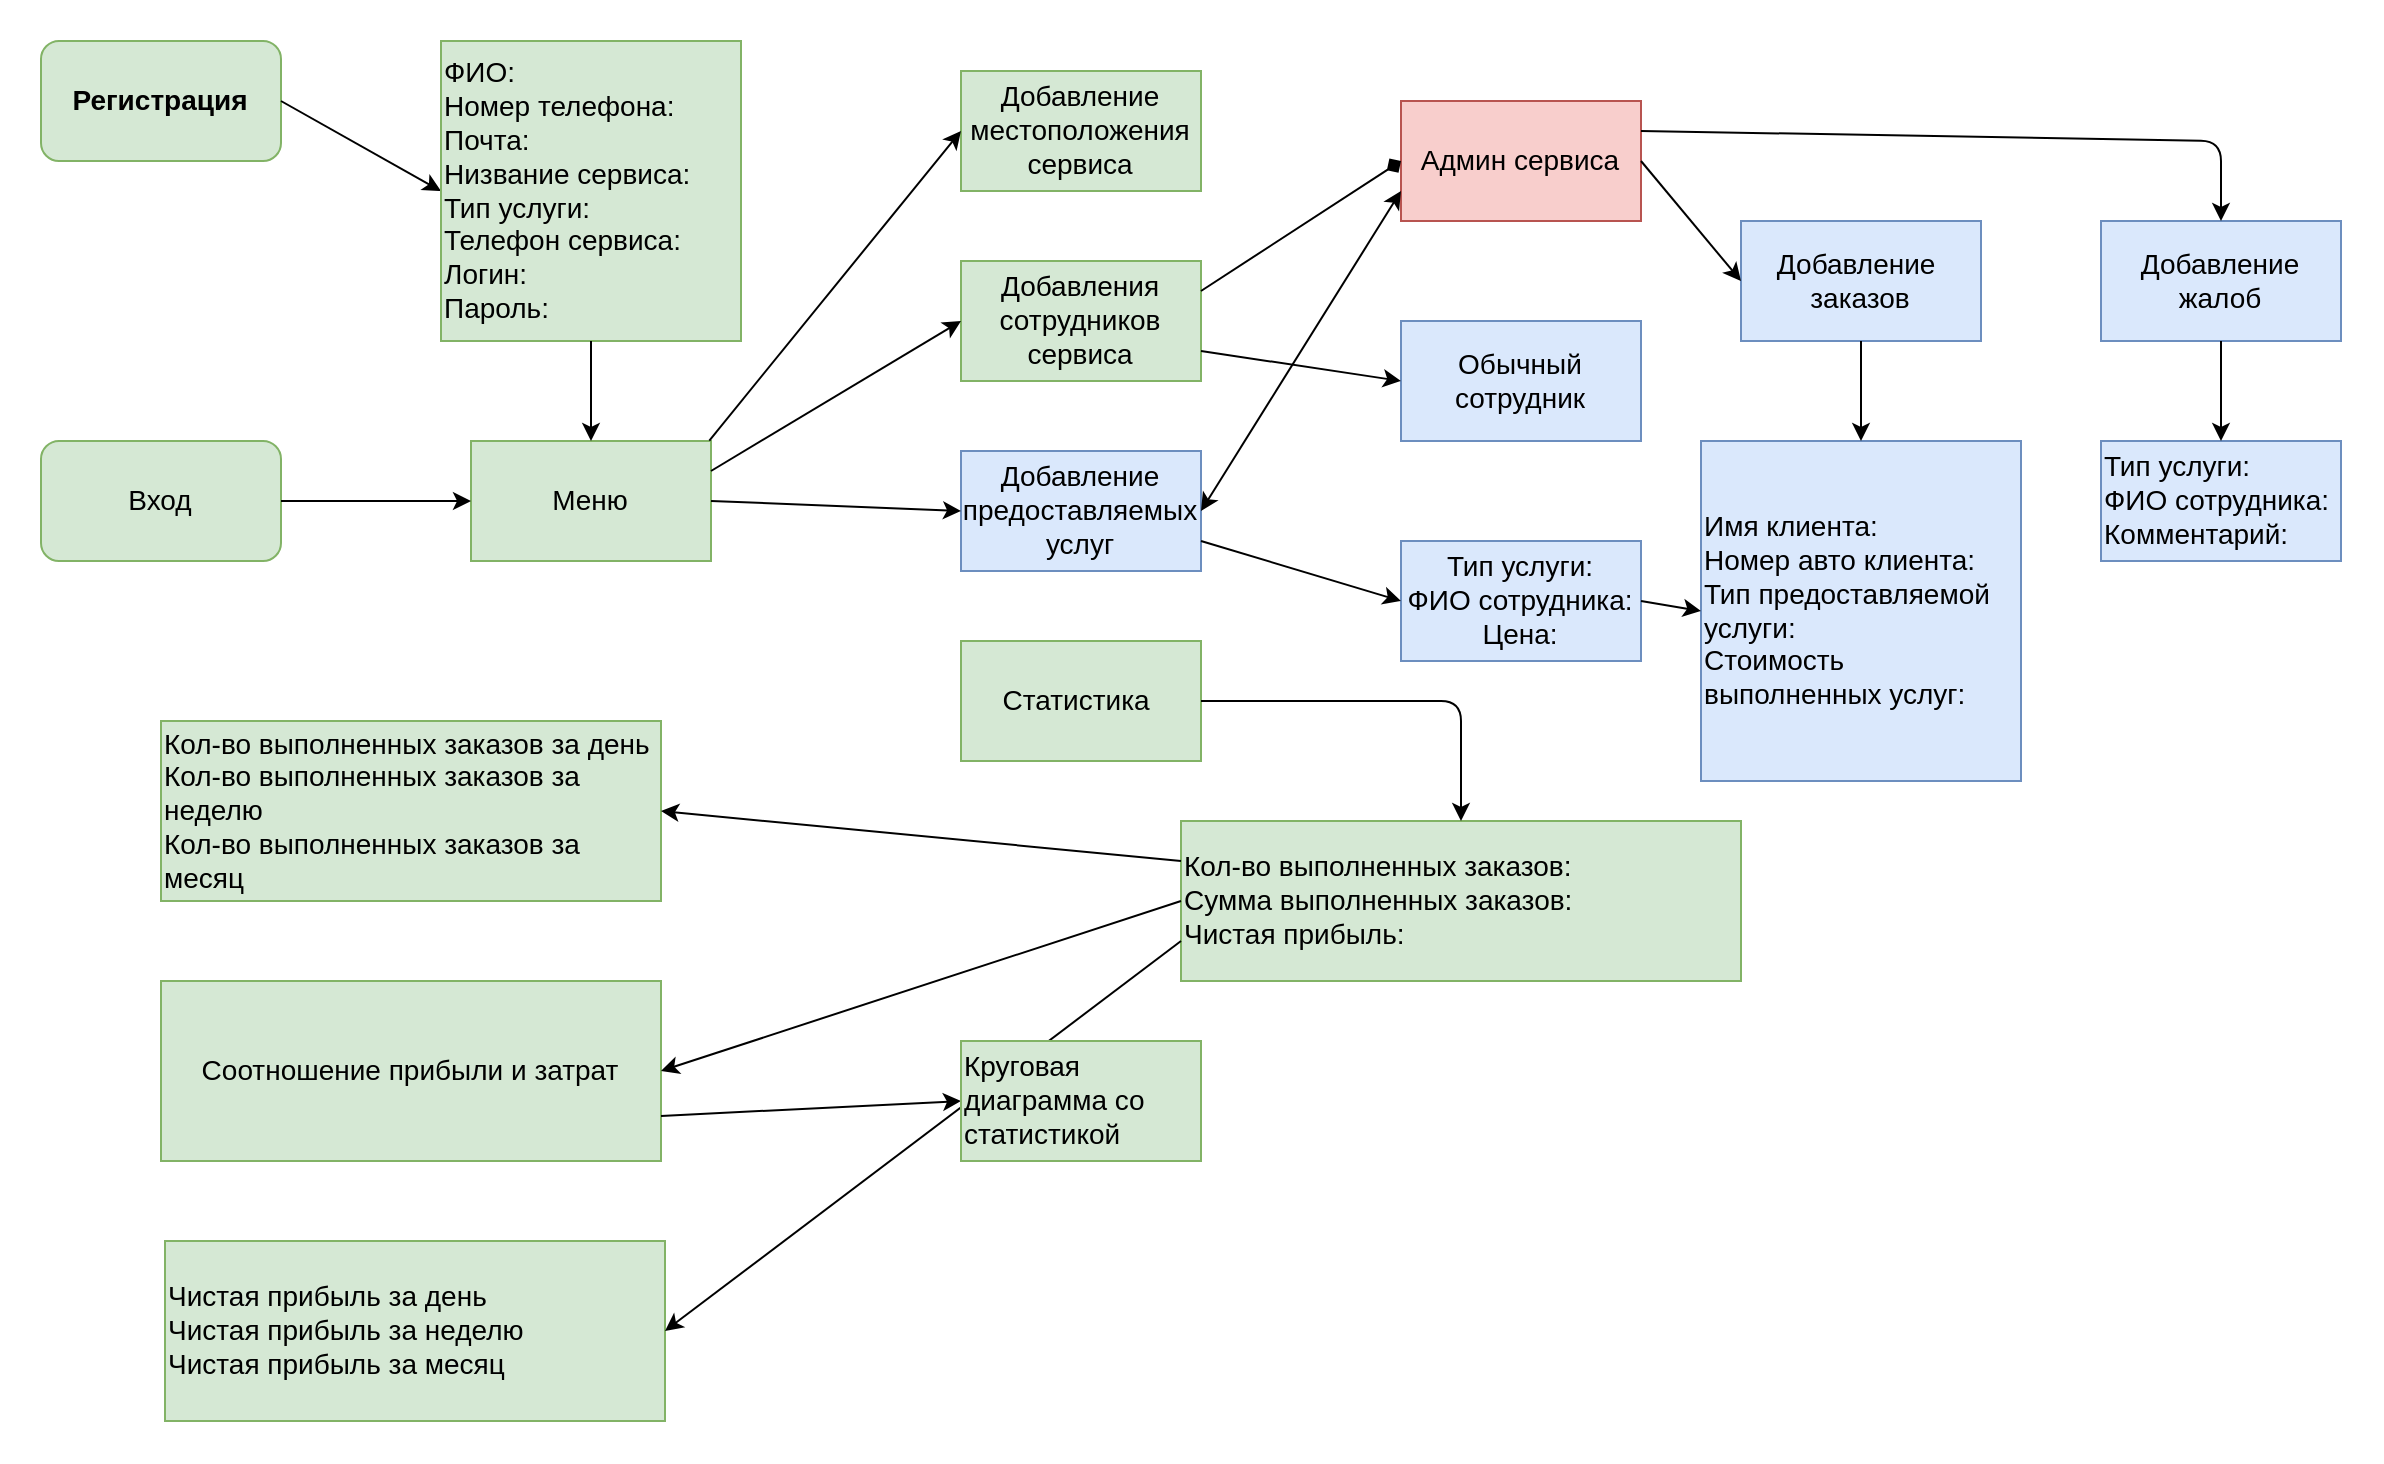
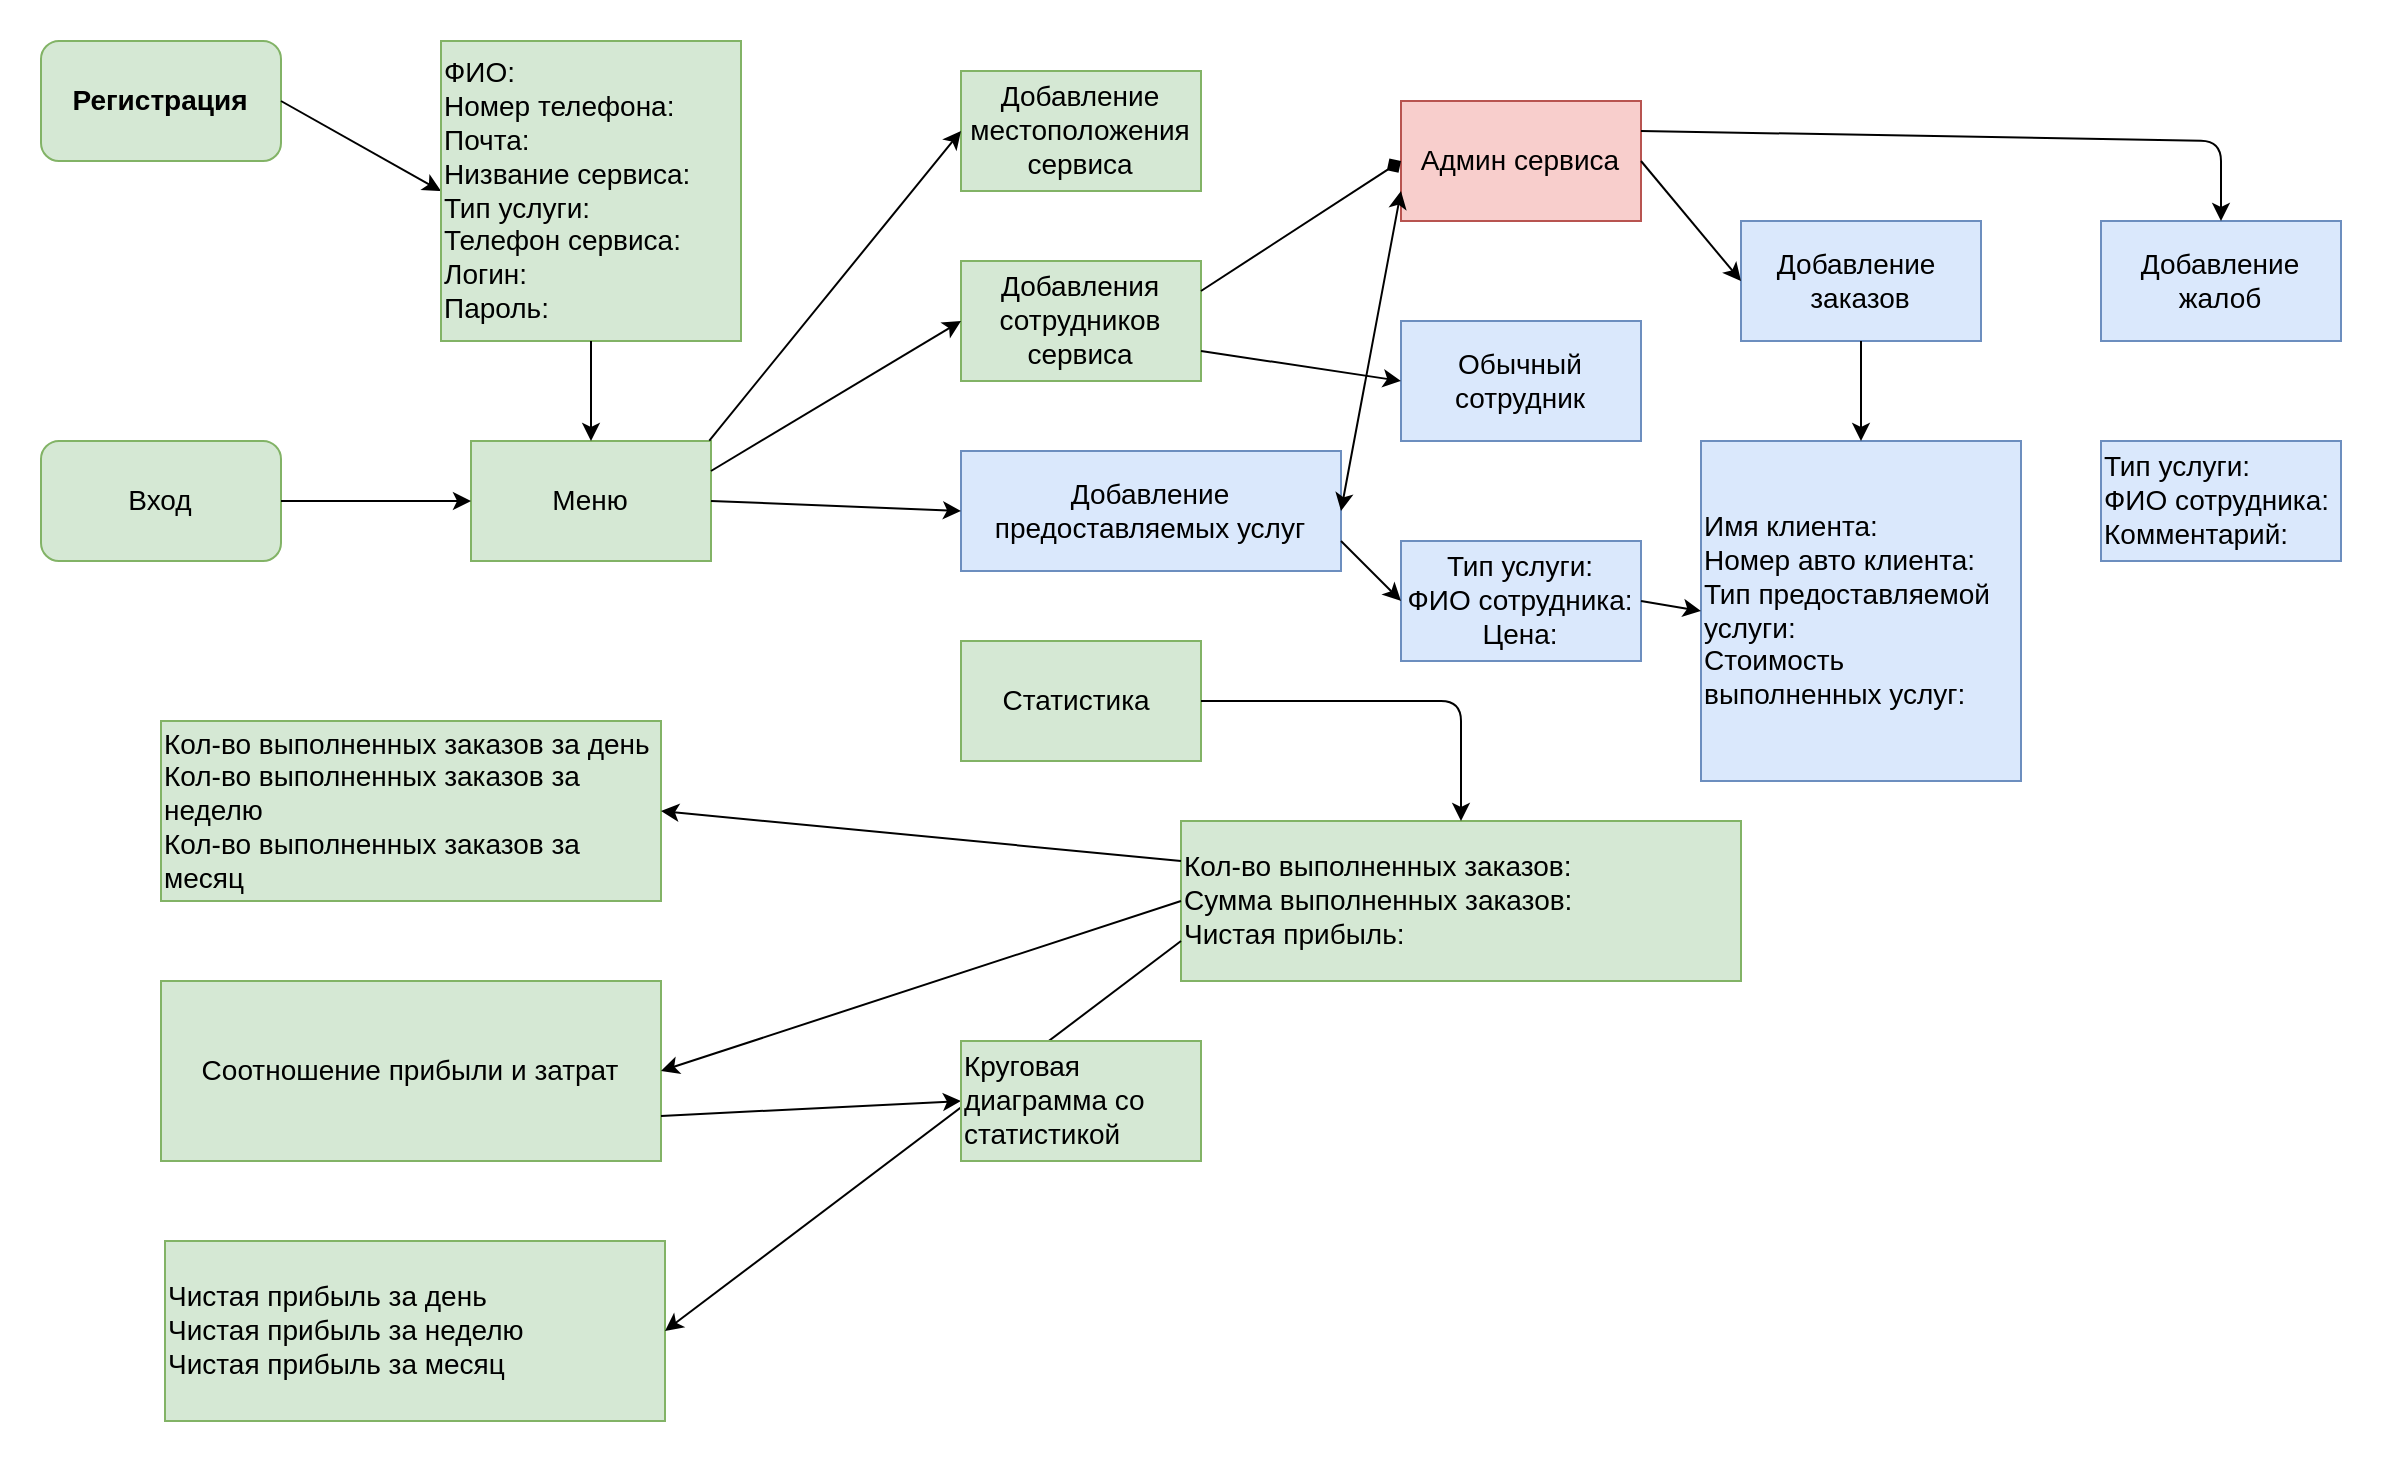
(2221, 384) -> none
(1081, 511) -> (1151, 511)
